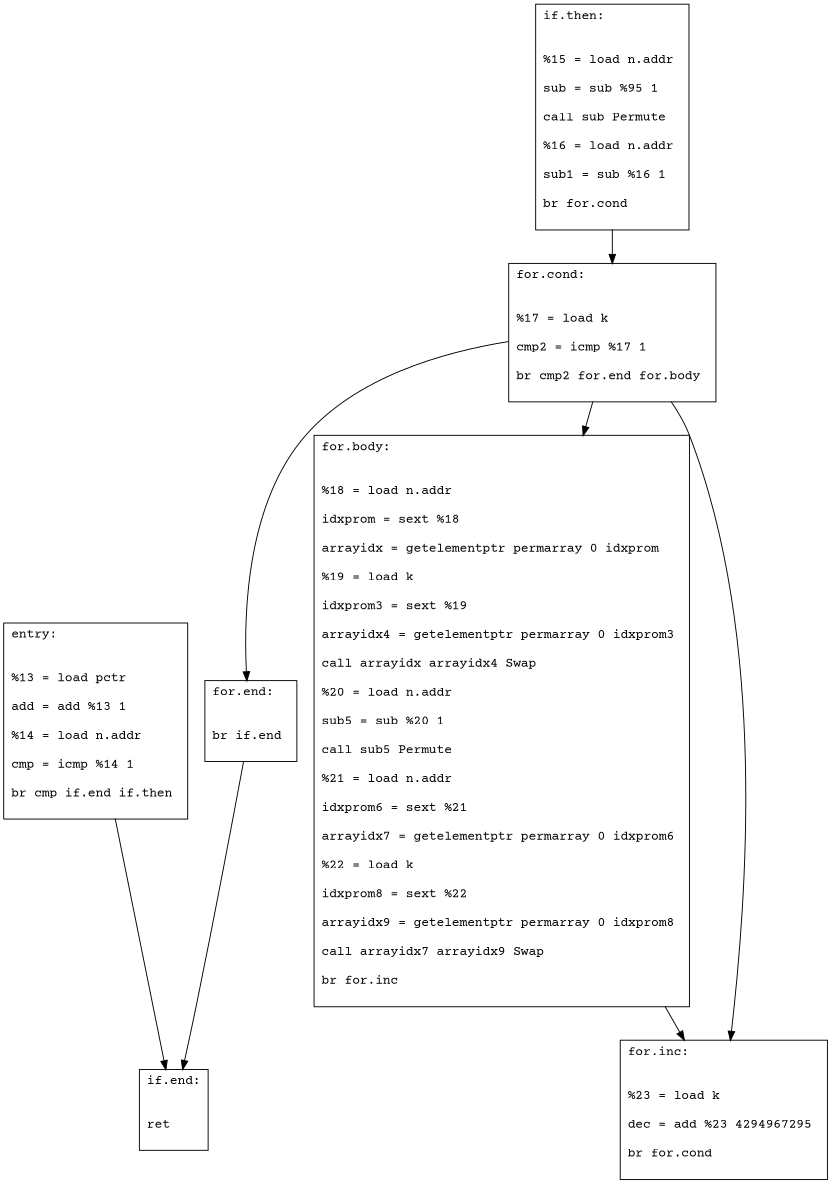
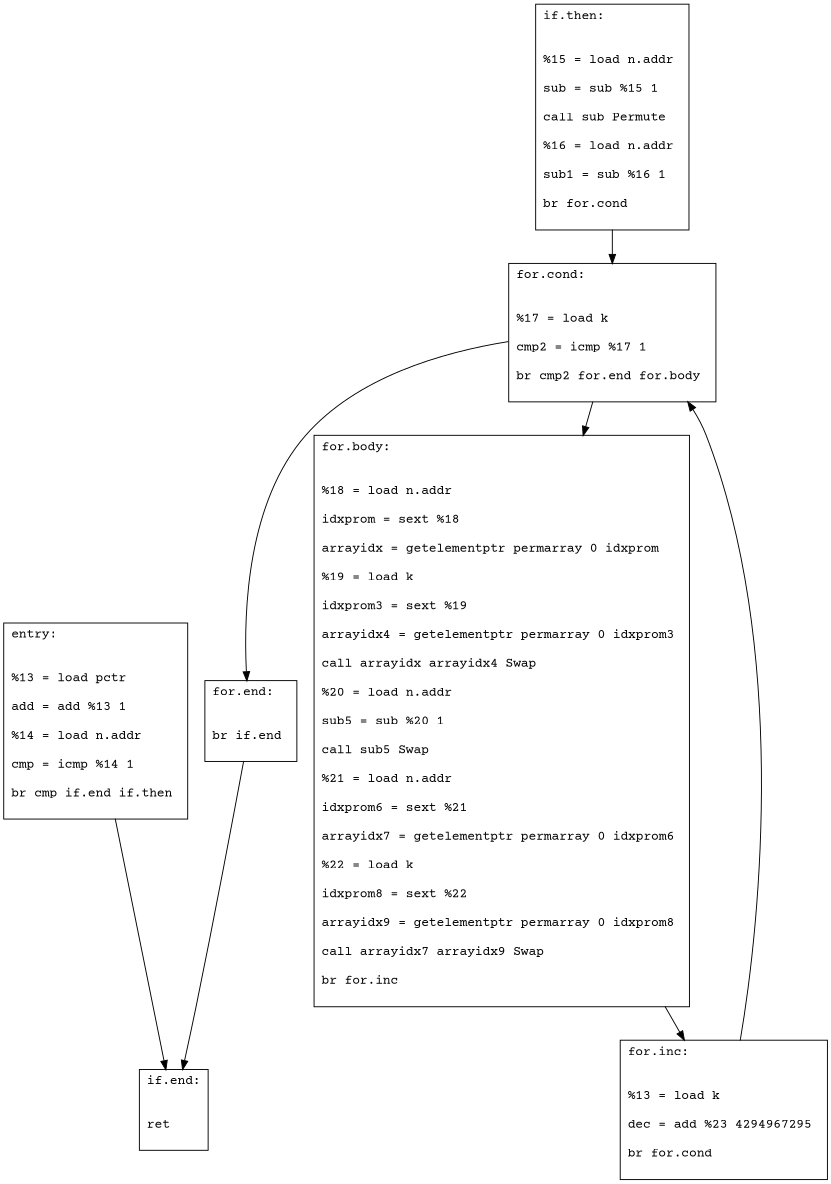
(605, 88) -> (605, 88)
(743, 711) -> (759, 721)
(391, 749) -> (379, 749)
(678, 1095) -> (678, 1095)
